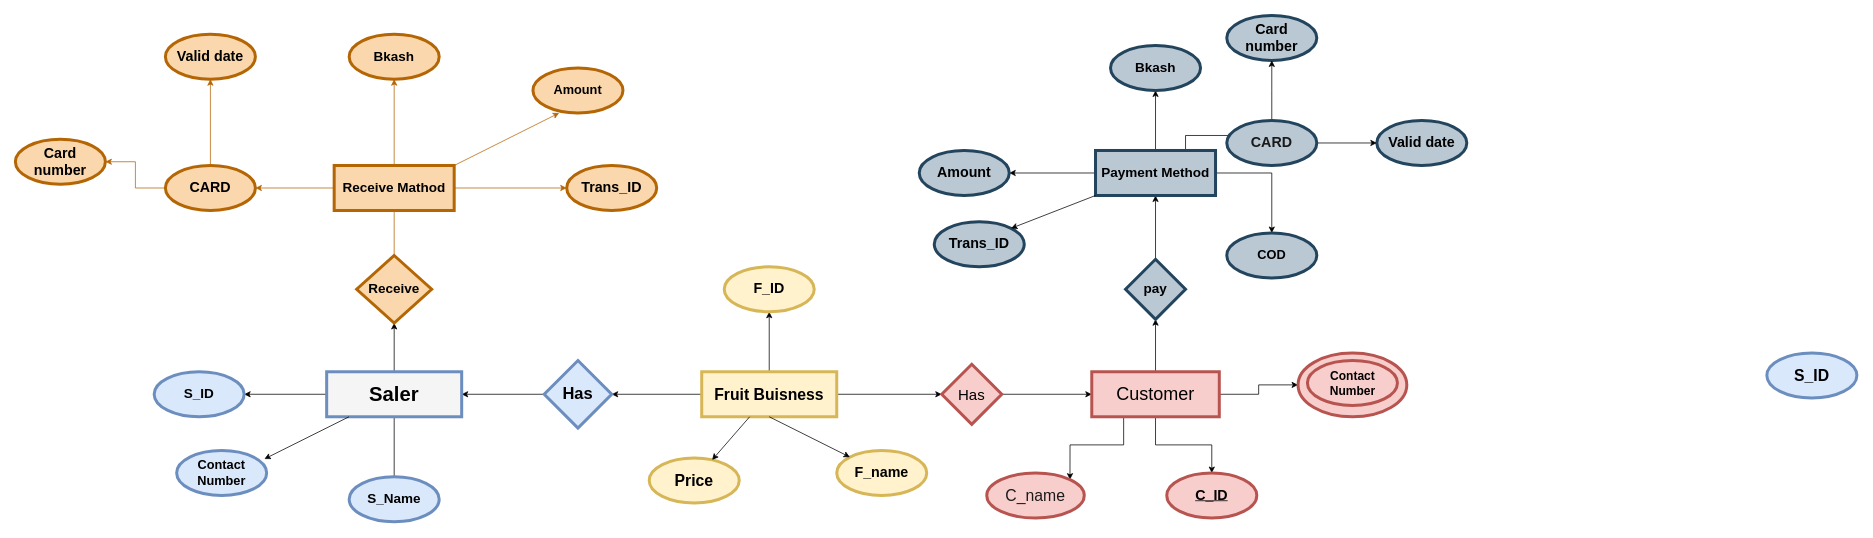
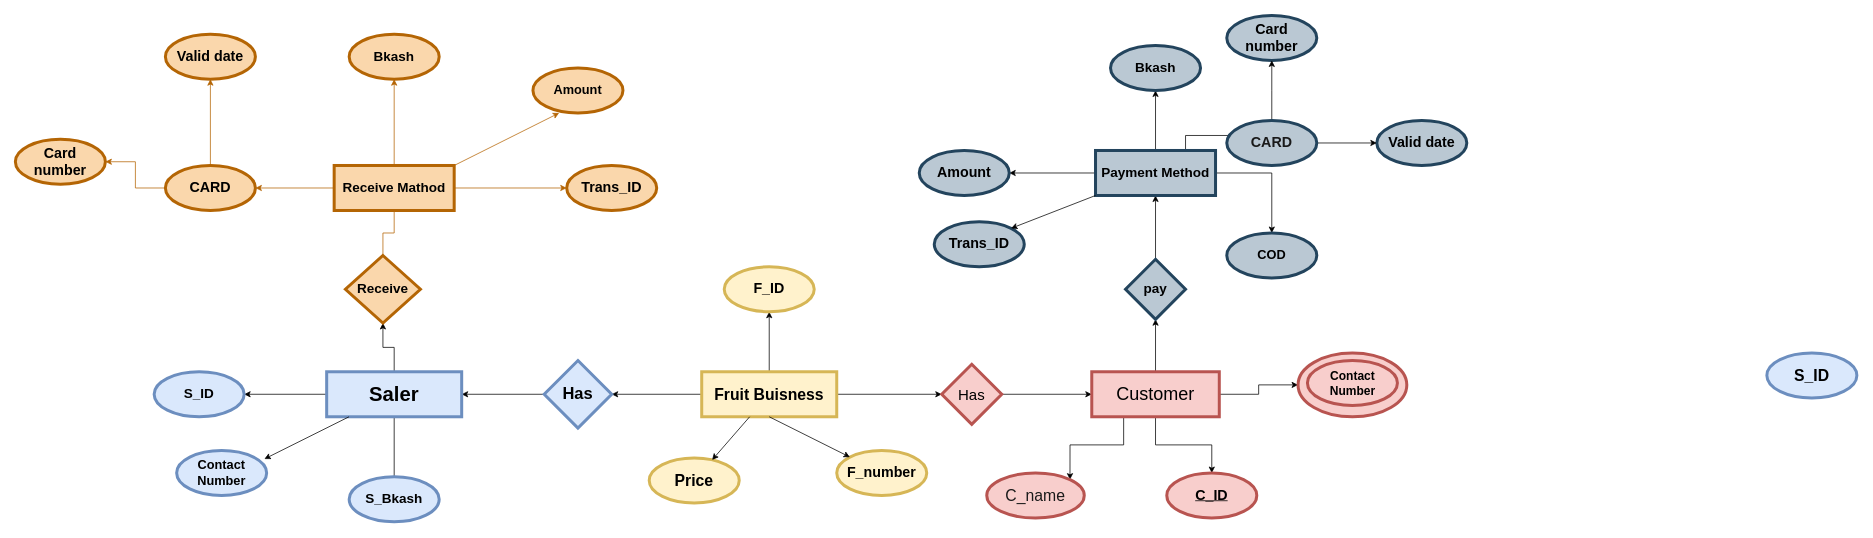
(394, 289) -> (383, 289)
(394, 394) -> (394, 394)
(882, 473) -> (882, 473)
(394, 499) -> (394, 499)
